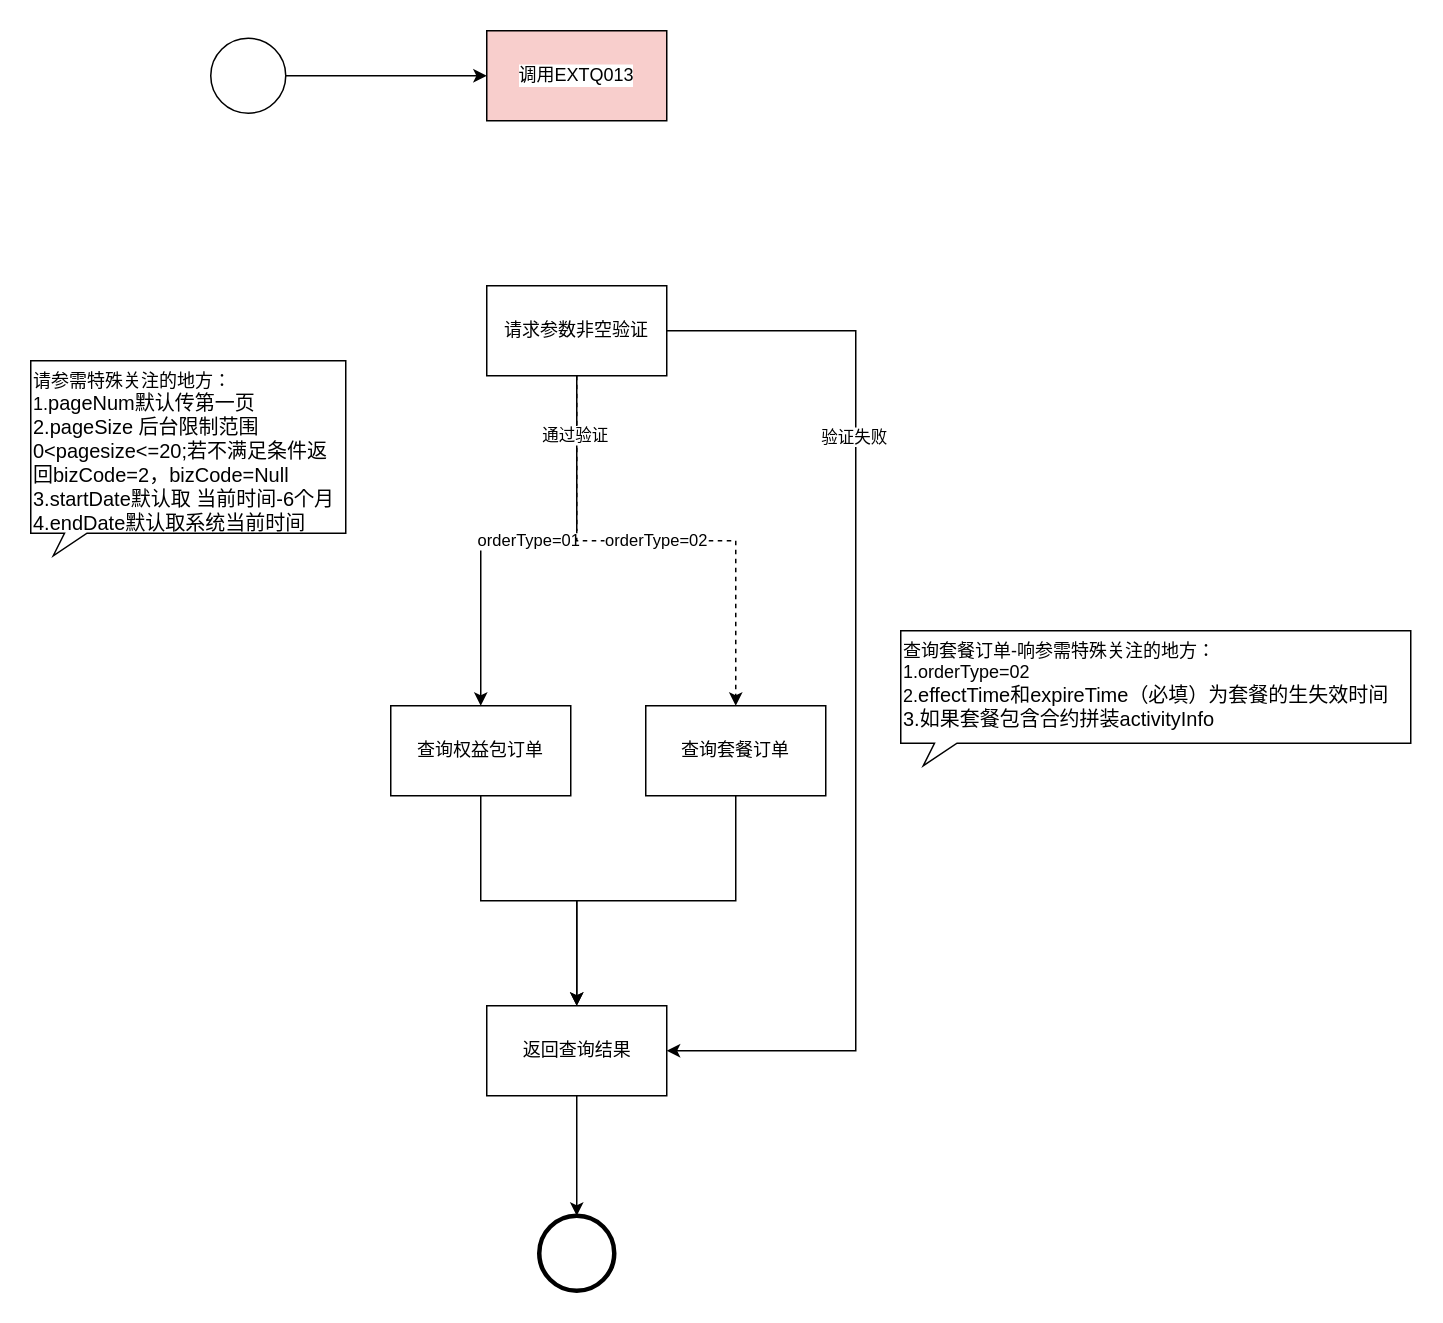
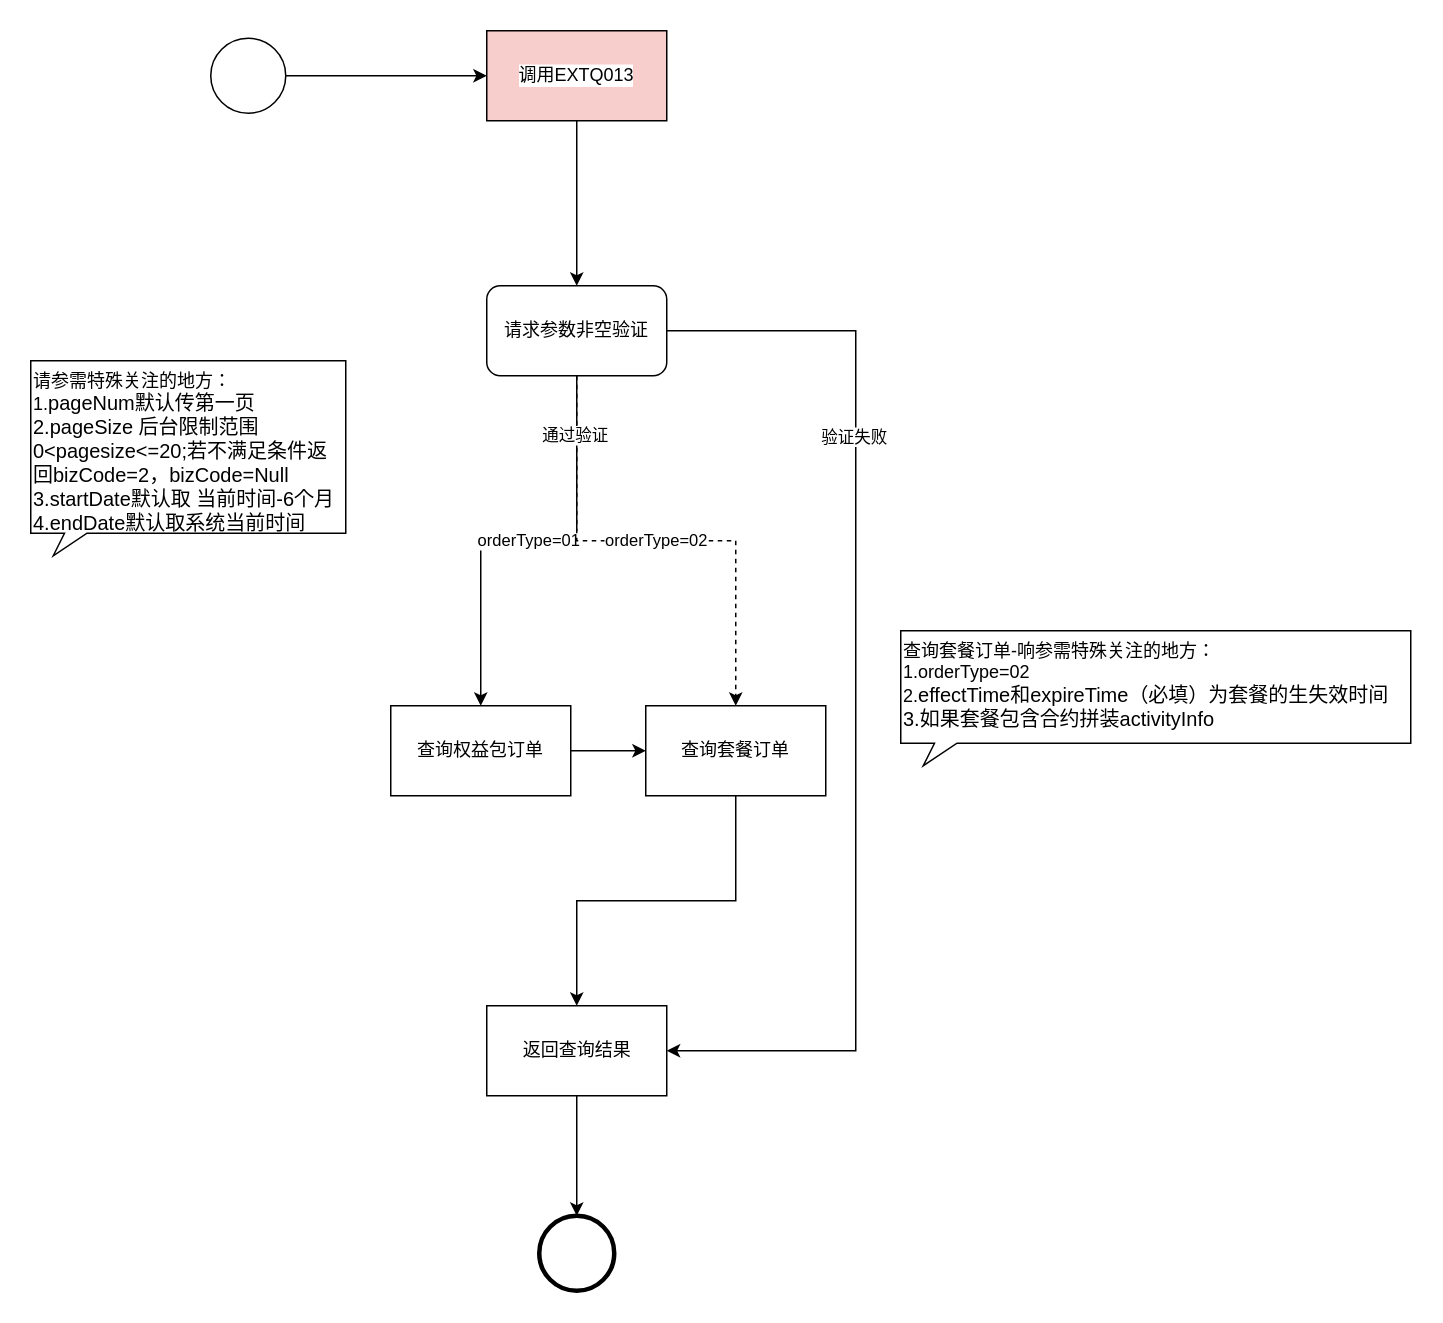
none -> (577, 198)
(577, 331) -> (577, 331)
(481, 895) -> (603, 751)
